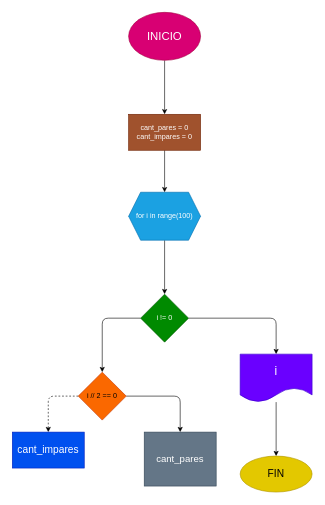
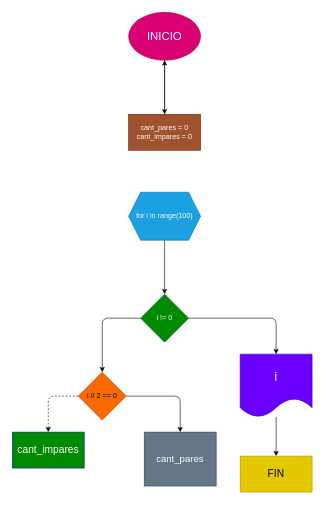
(165, 169) -> (165, 113)
(276, 378) -> (276, 386)
(48, 450) -> (48, 450)
(276, 474) -> (276, 474)
